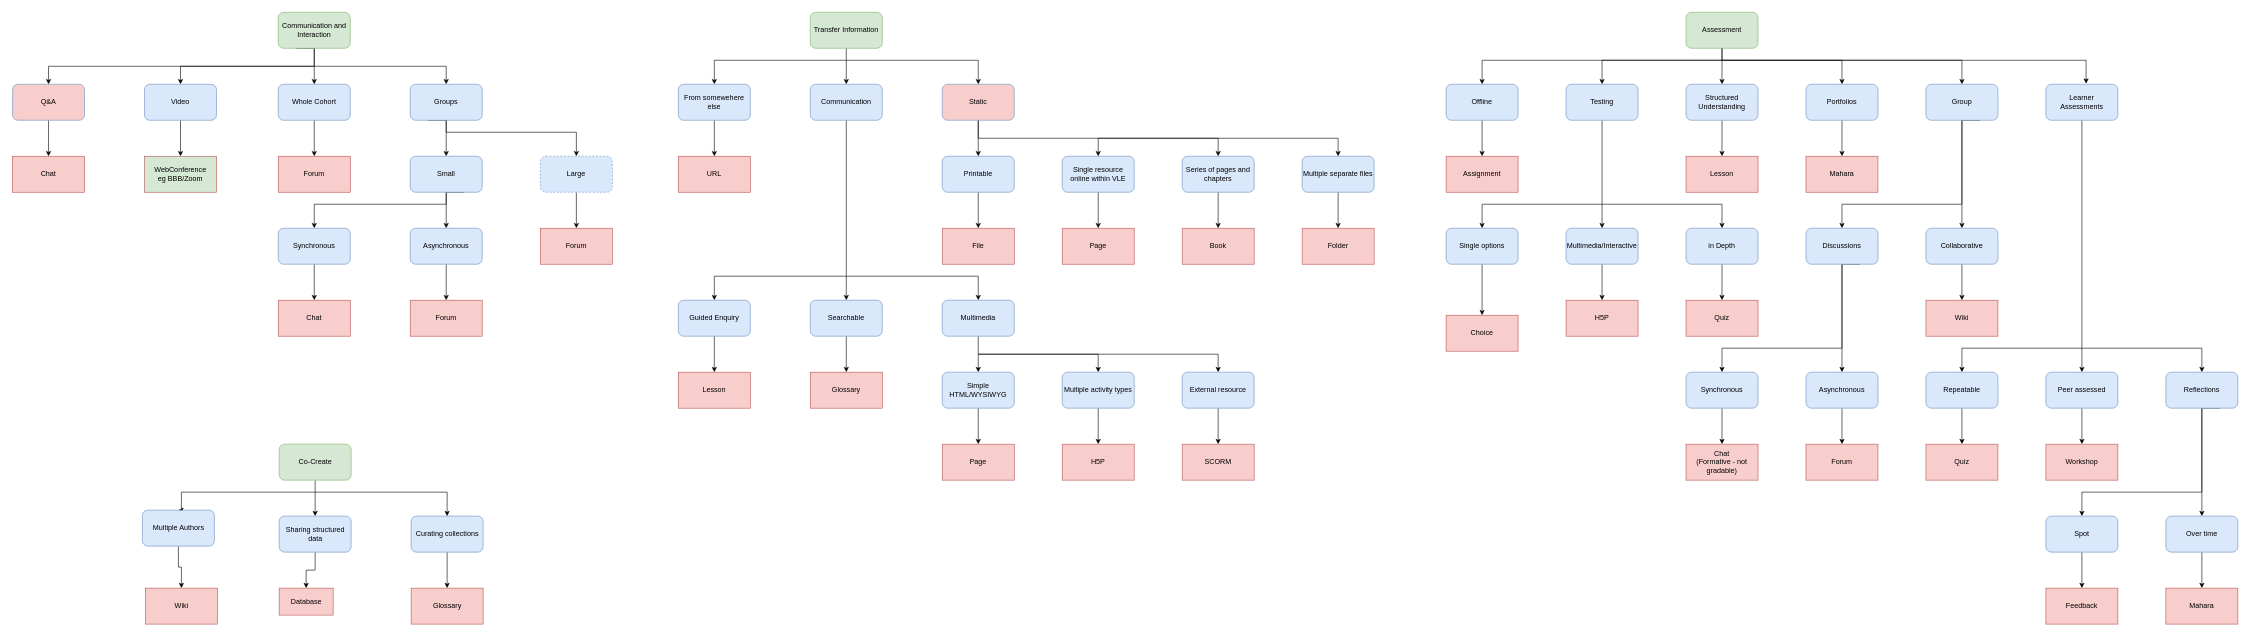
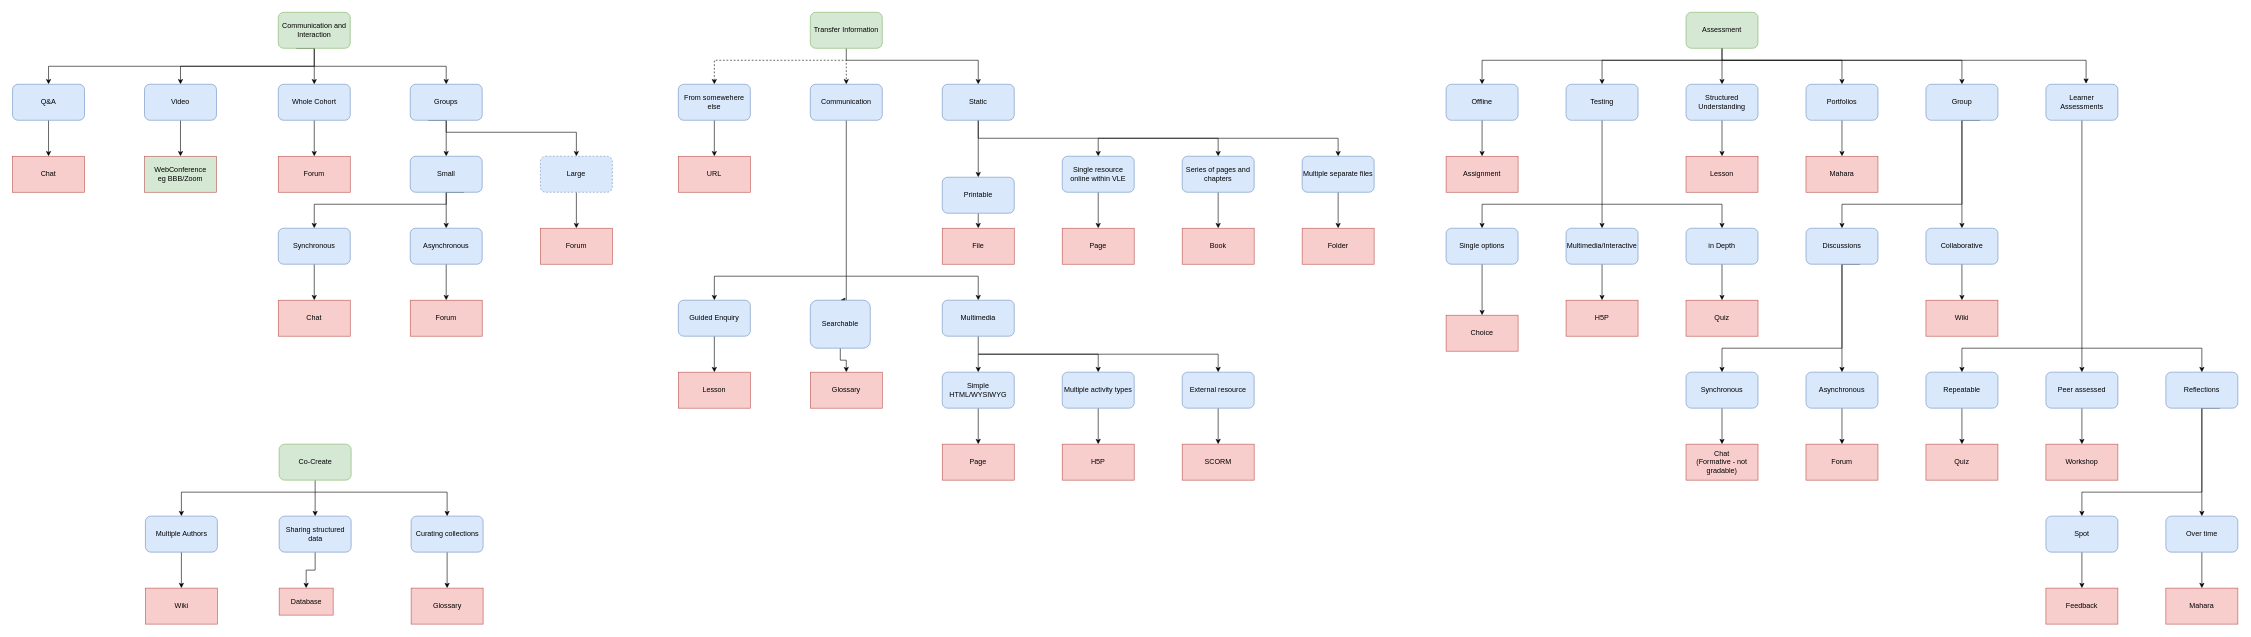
(780, 60) -> (780, 60)
(48, 102) -> (48, 102)
(978, 102) -> (978, 102)
(978, 174) -> (978, 195)
(846, 318) -> (840, 324)
(178, 528) -> (181, 534)
